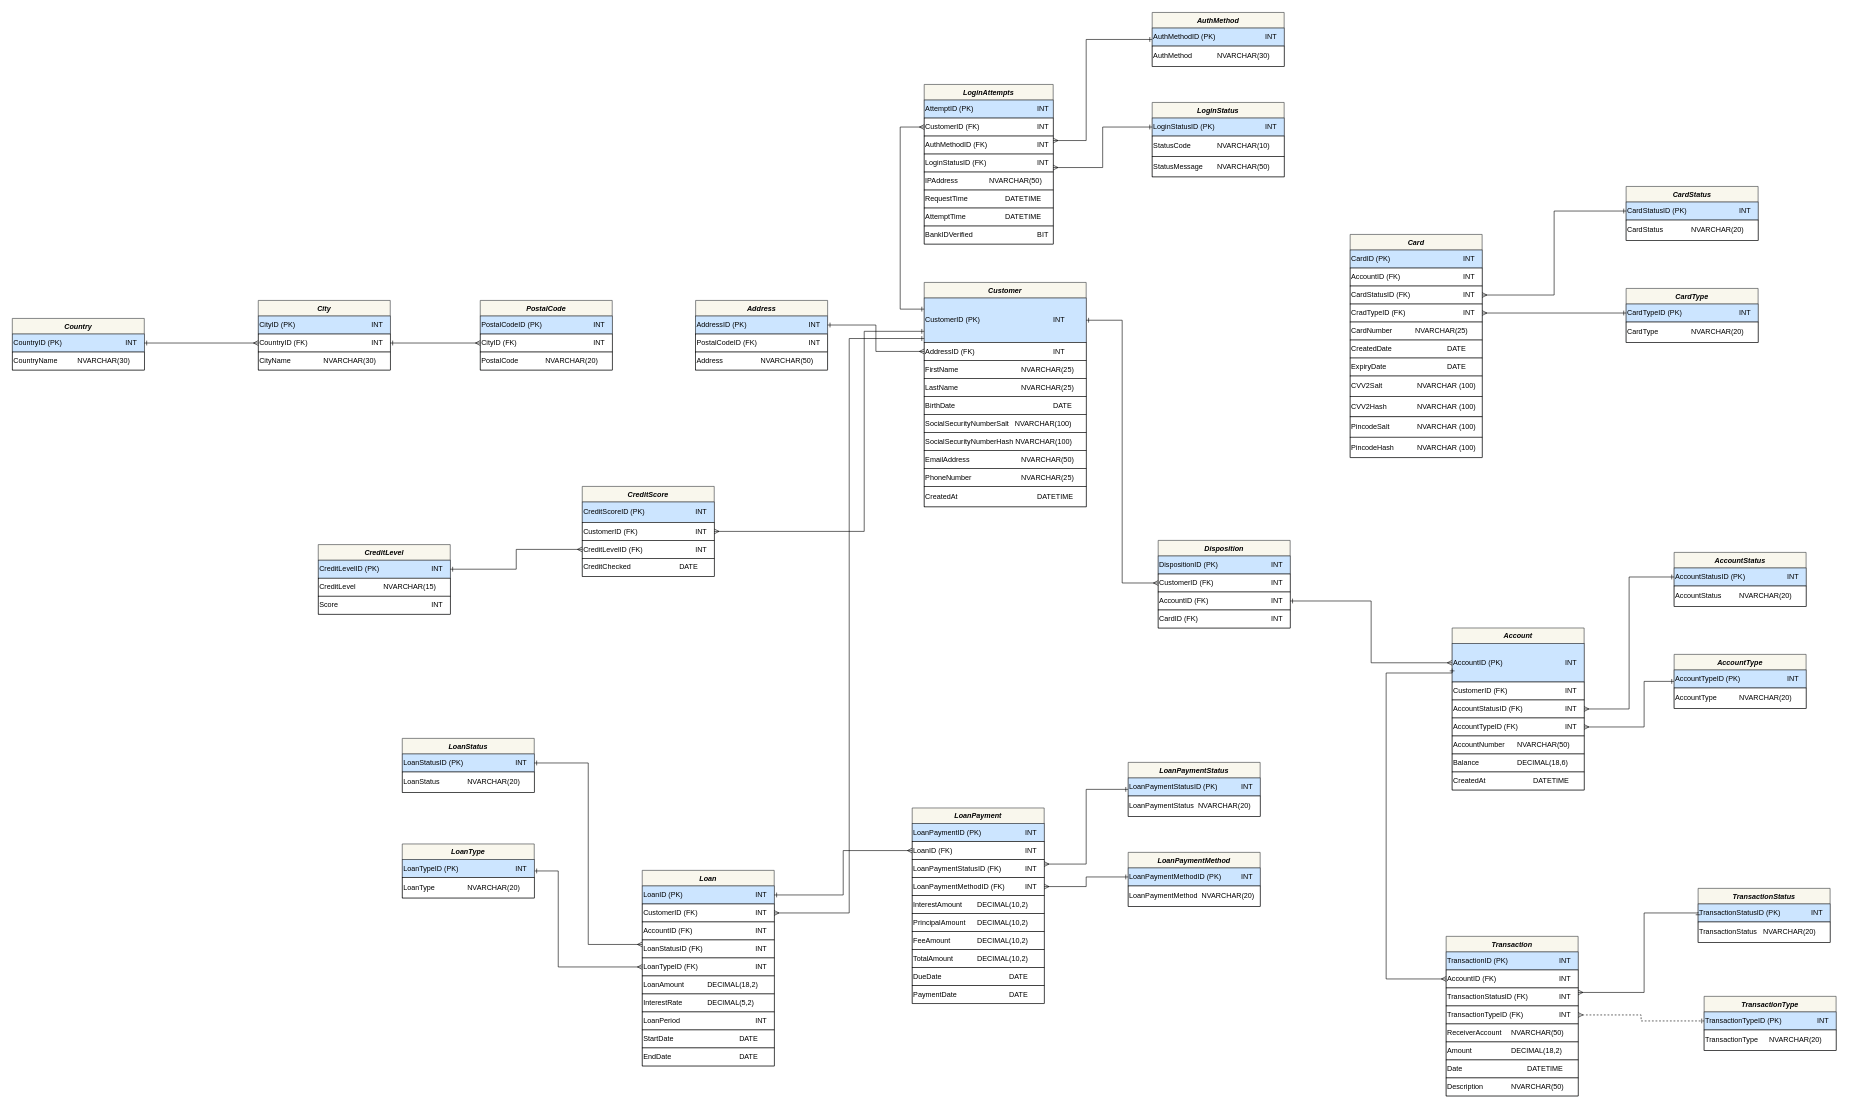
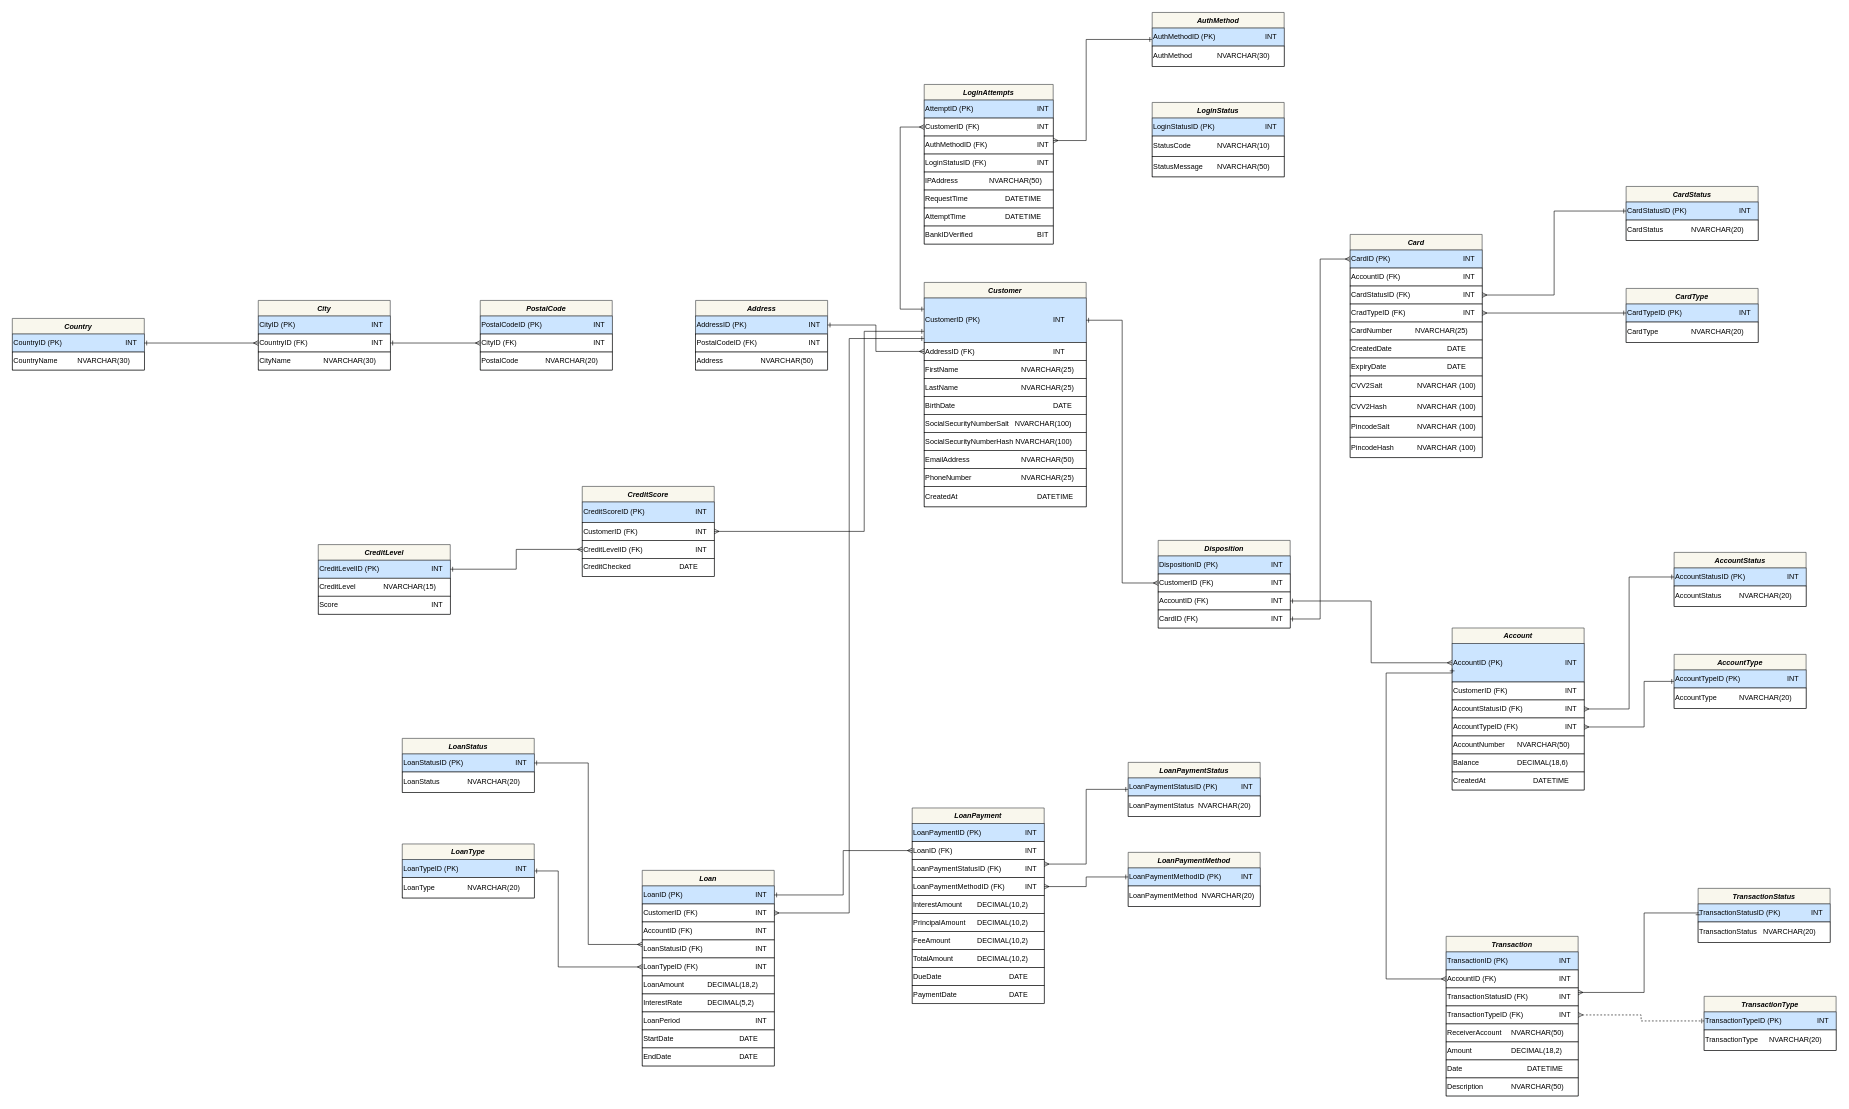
(1100, 167) -> none
none -> (1320, 439)
